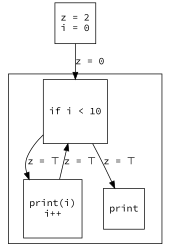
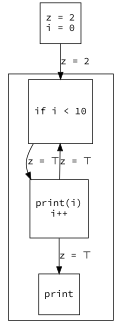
(90, 62) -> (75, 62)
(102, 163) -> (59, 252)
